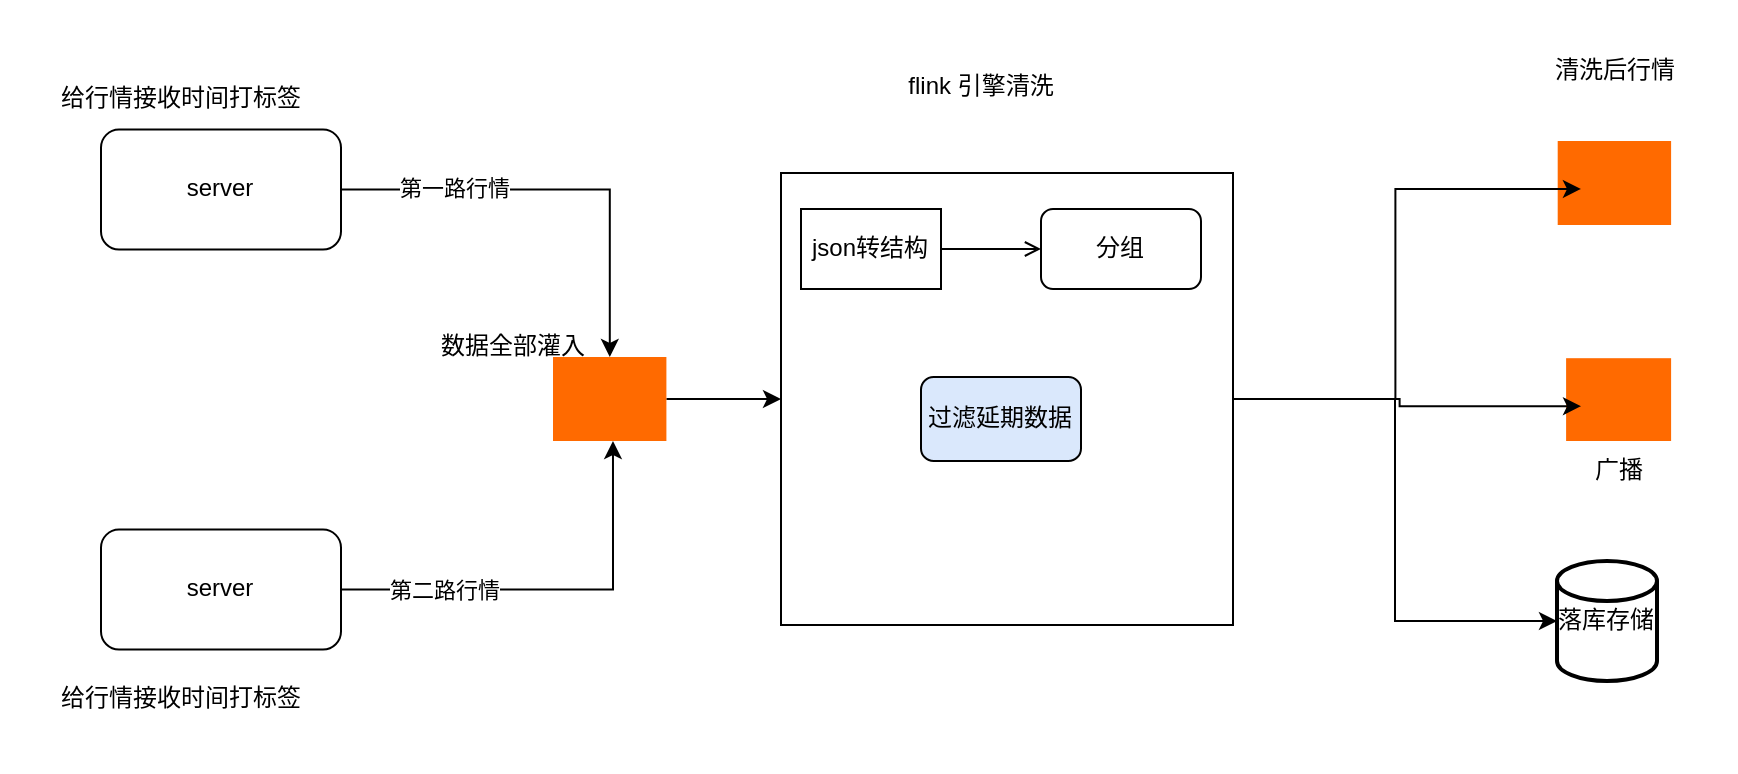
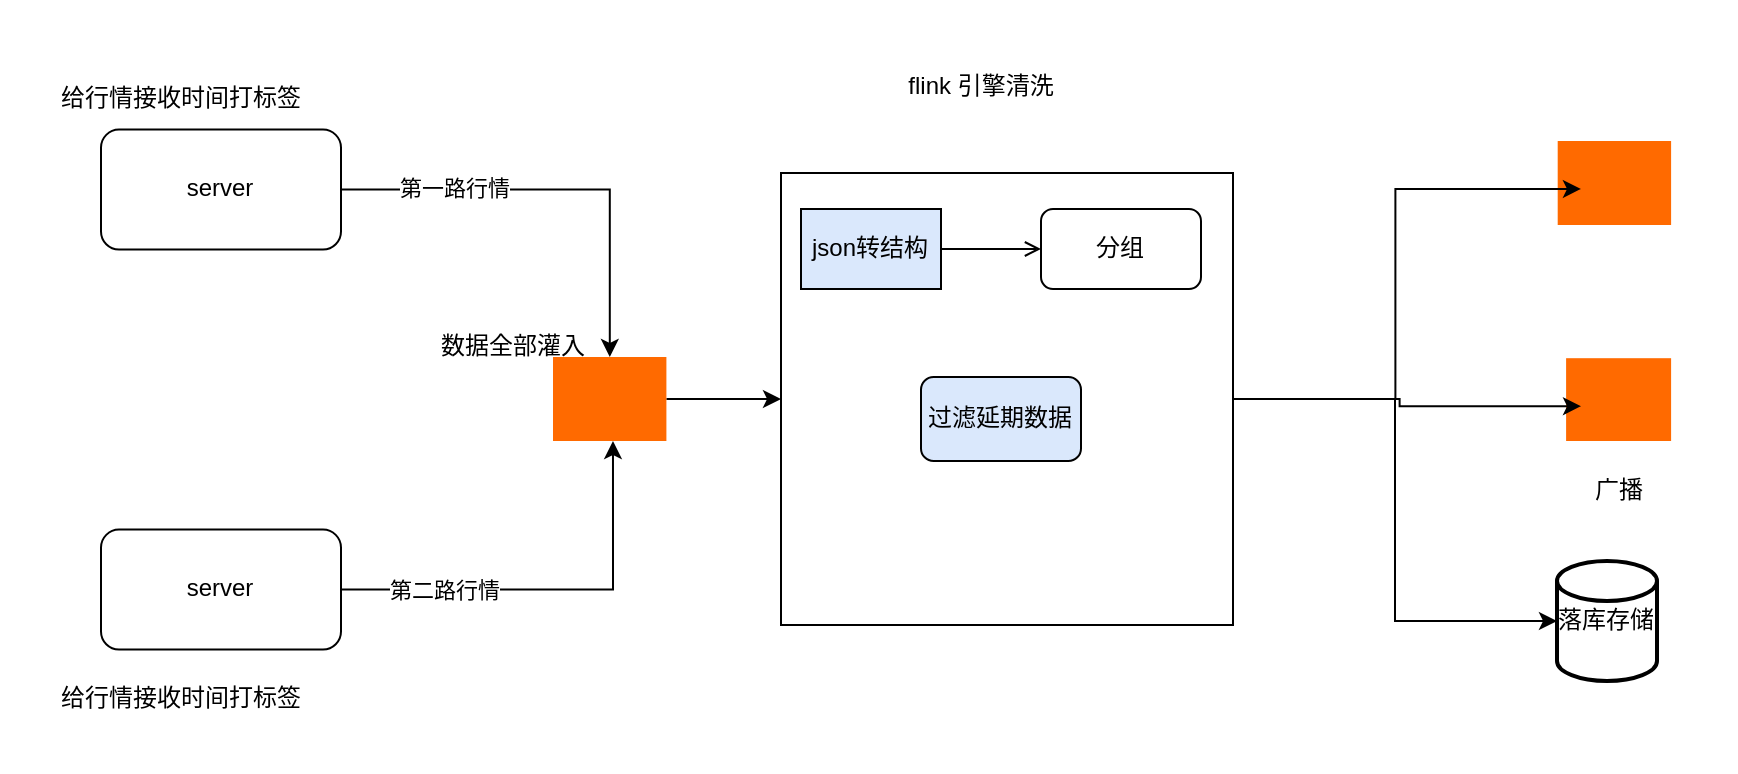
(1614, 71) -> none
(871, 249) -> (871, 249)
(1619, 471) -> (1619, 491)
